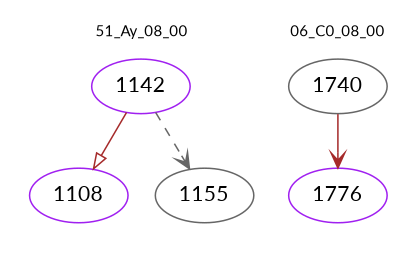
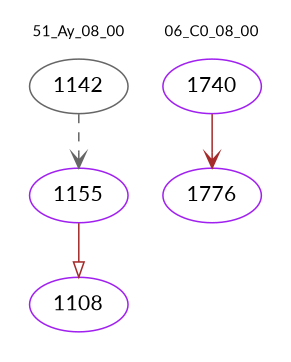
(141, 86) -> (79, 86)
(338, 86) -> (212, 86)
(114, 134) -> (79, 243)
(205, 195) -> (79, 195)
